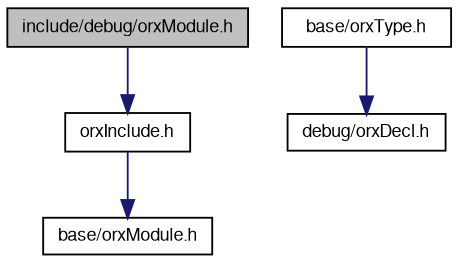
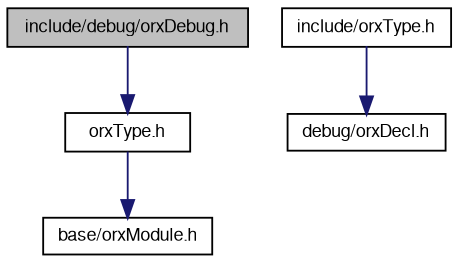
(128, 28) -> (128, 28)
(367, 28) -> (367, 28)
(128, 132) -> (128, 132)
